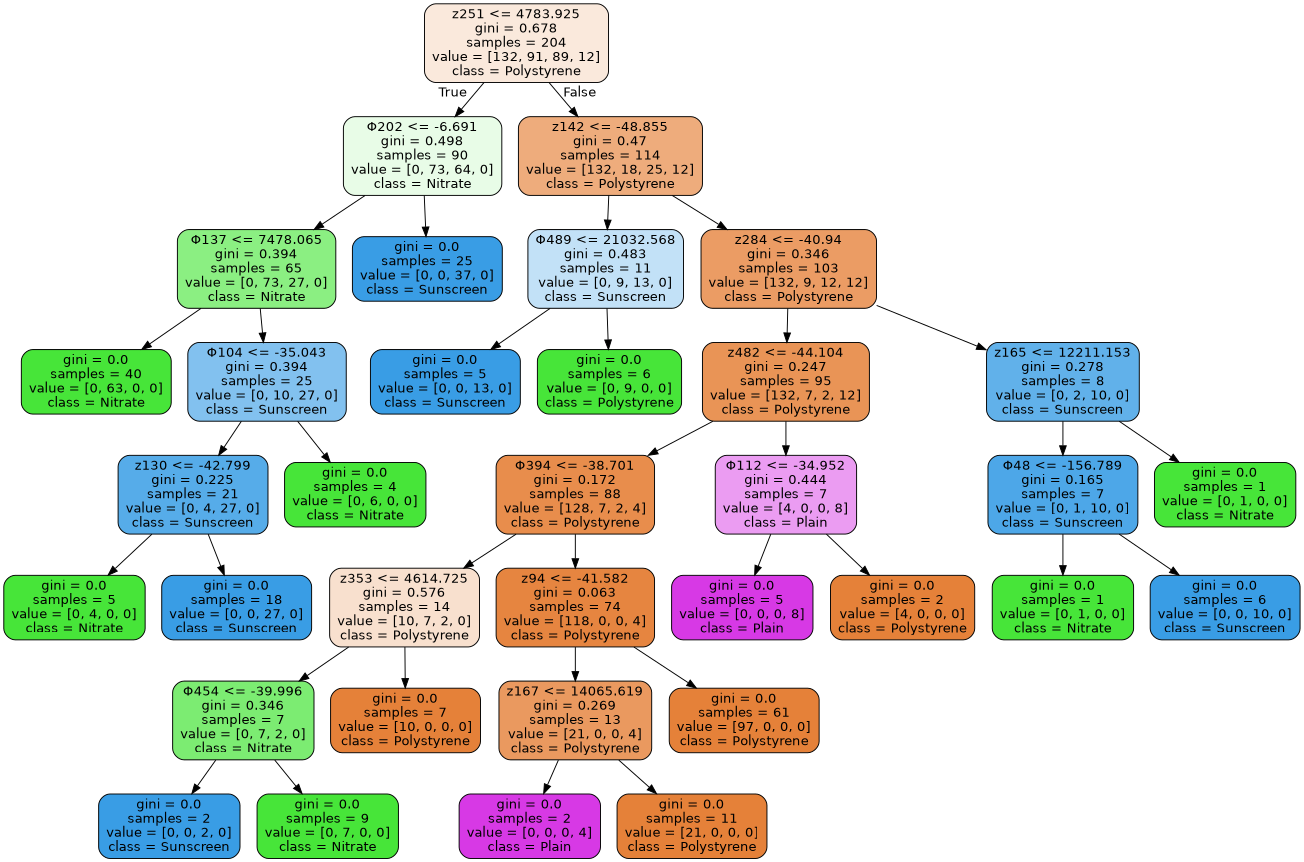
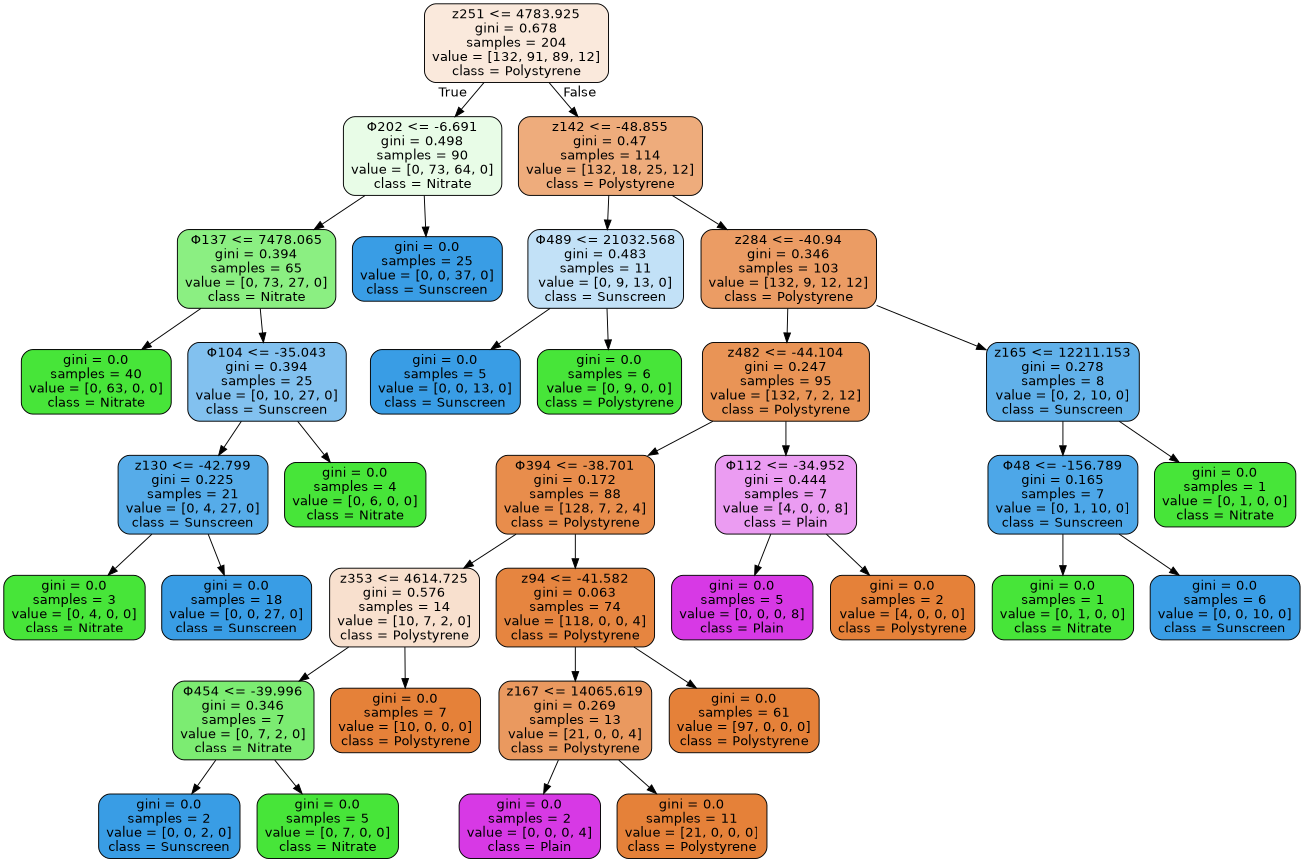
(74, 608) -> (74, 608)
(328, 826) -> (328, 826)
